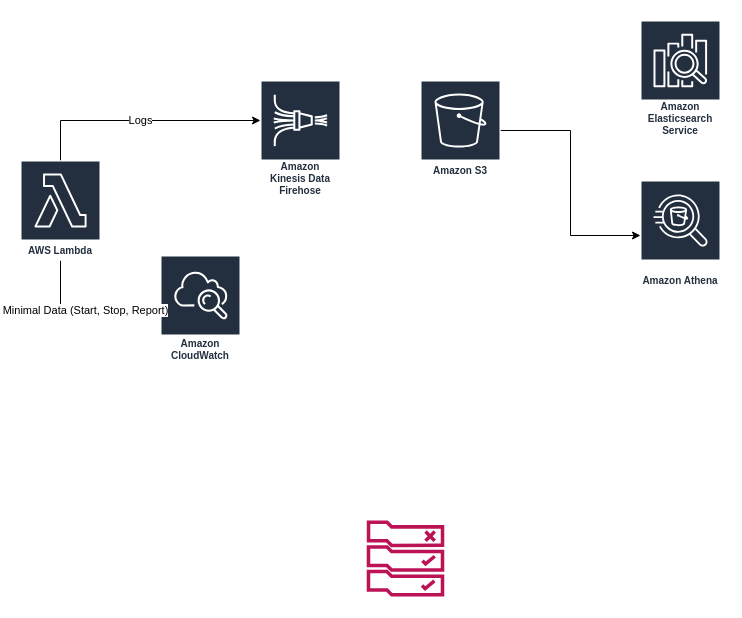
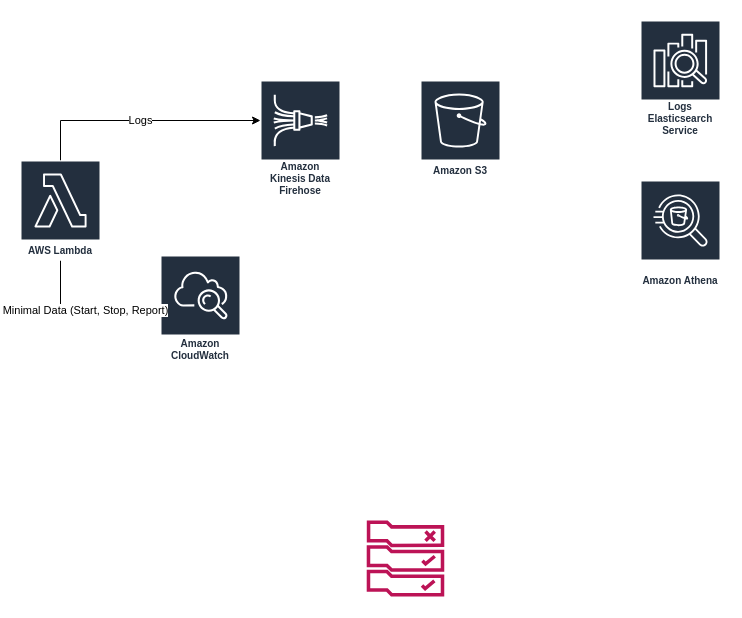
(681, 125) -> (681, 125)
(571, 180) -> none
